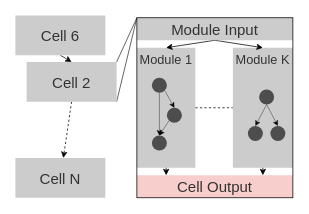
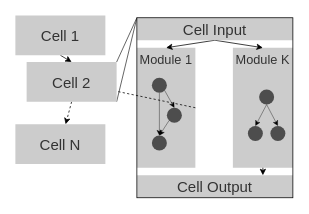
(215, 29) -> (215, 29)
(60, 36) -> (60, 36)
(214, 108) -> (157, 100)
(166, 169) -> none
(60, 178) -> (60, 144)
(215, 186) -> (215, 186)
